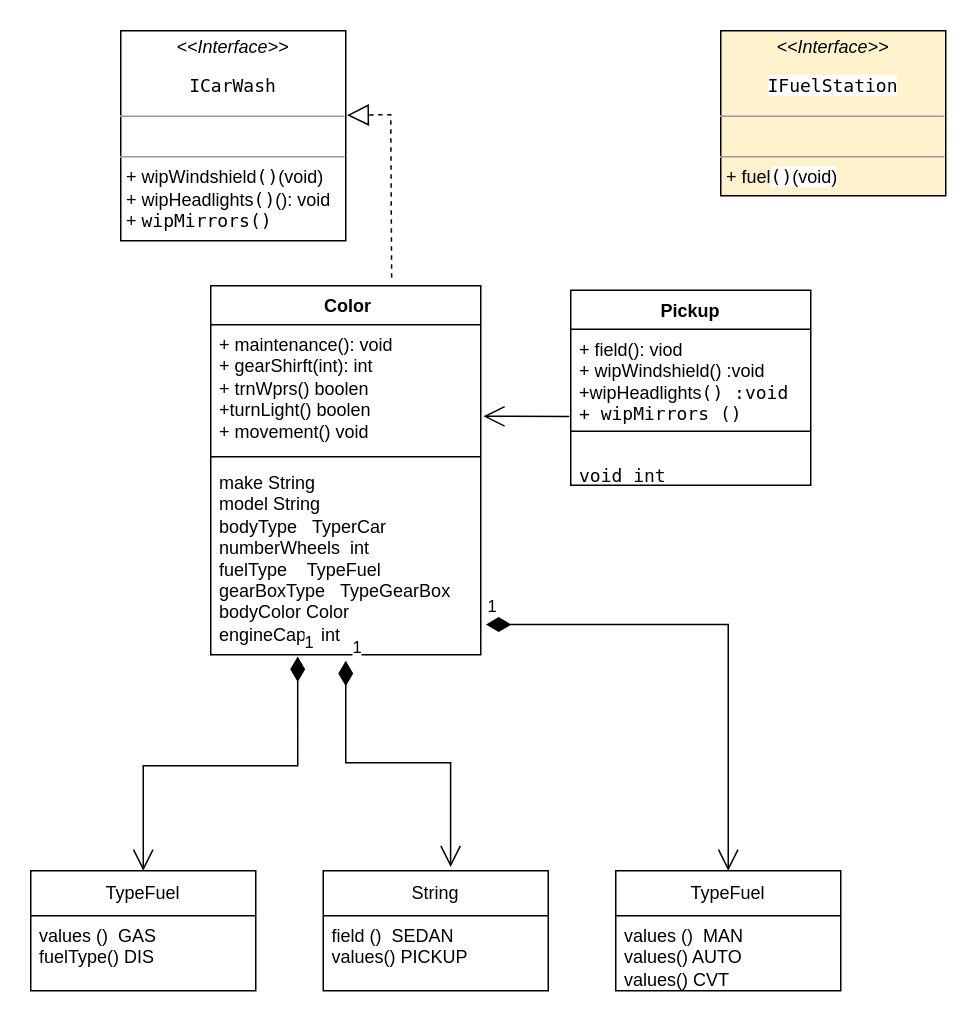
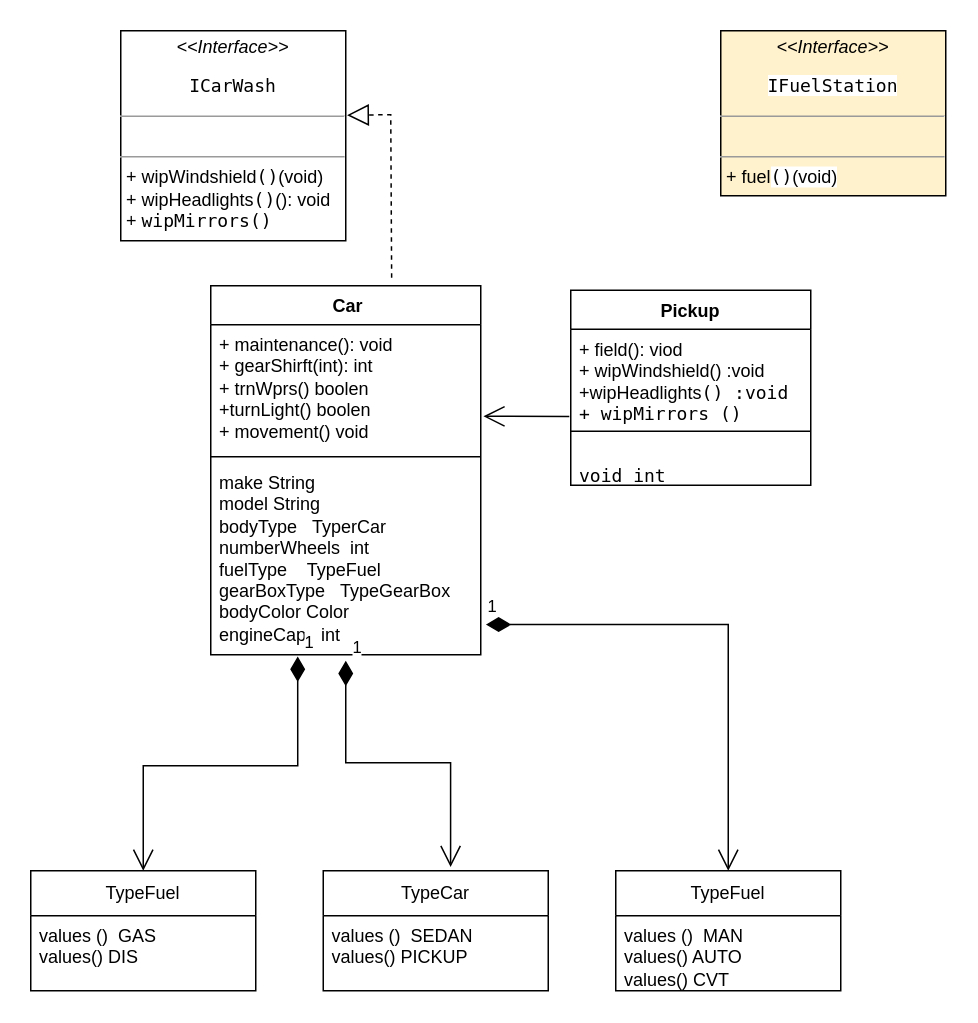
(346, 307) -> (346, 307)
(436, 893) -> (436, 893)
(106, 948) -> (103, 948)
(403, 948) -> (406, 948)
